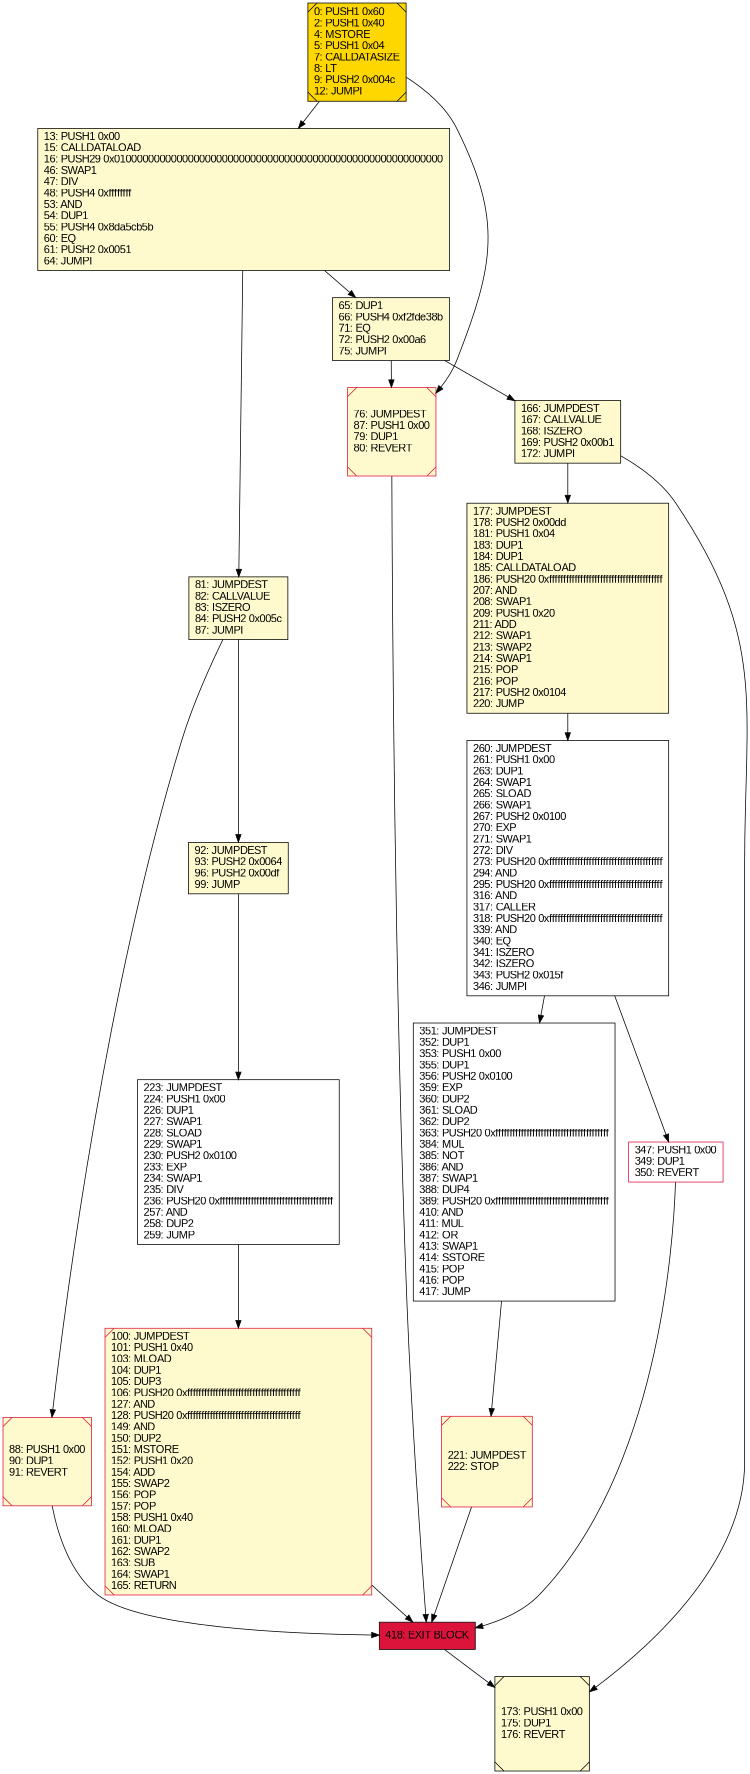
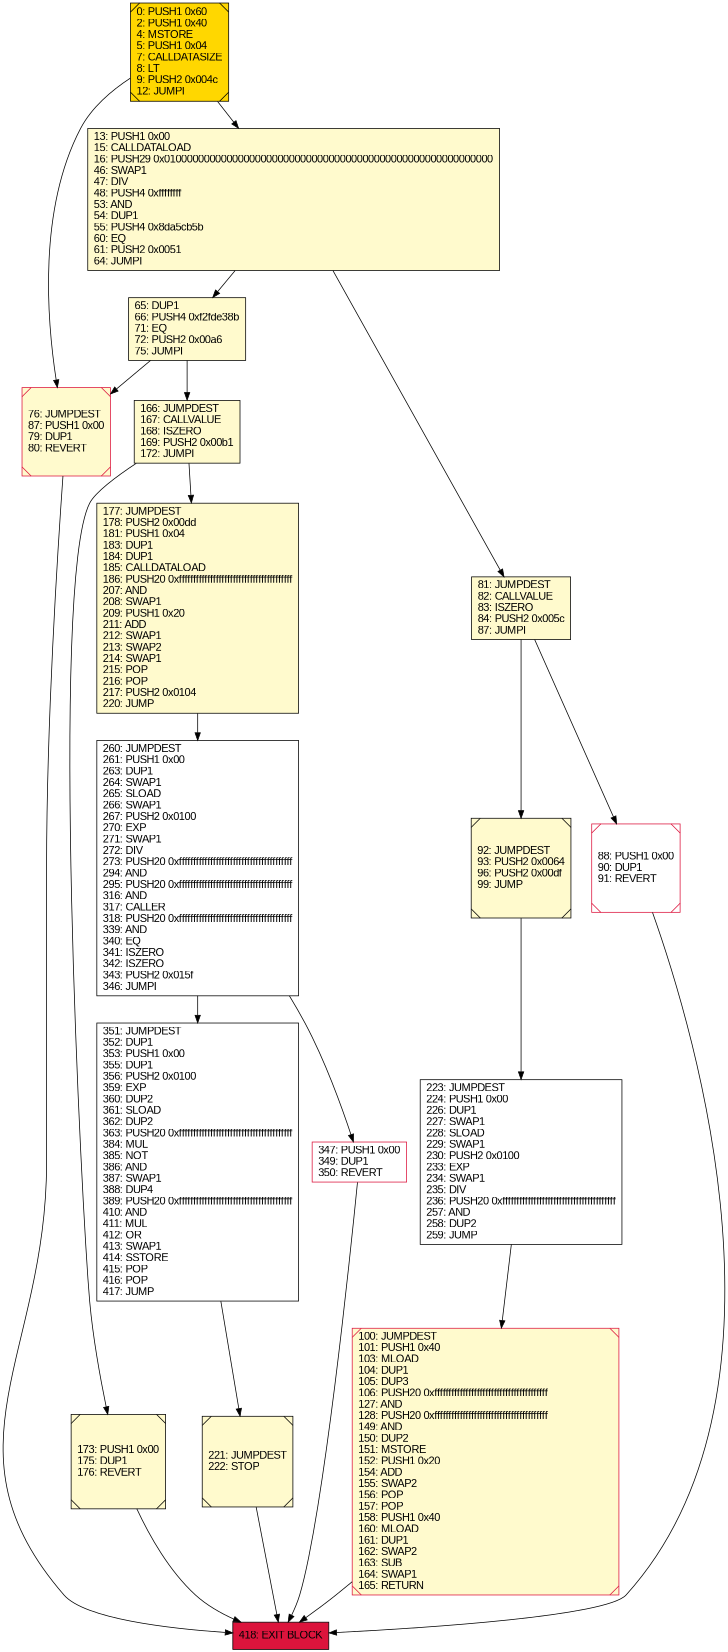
(238, 868) -> (521, 868)
(47, 1462) -> (636, 868)
(487, 1462) -> (248, 1462)
(467, 1666) -> (175, 1573)
